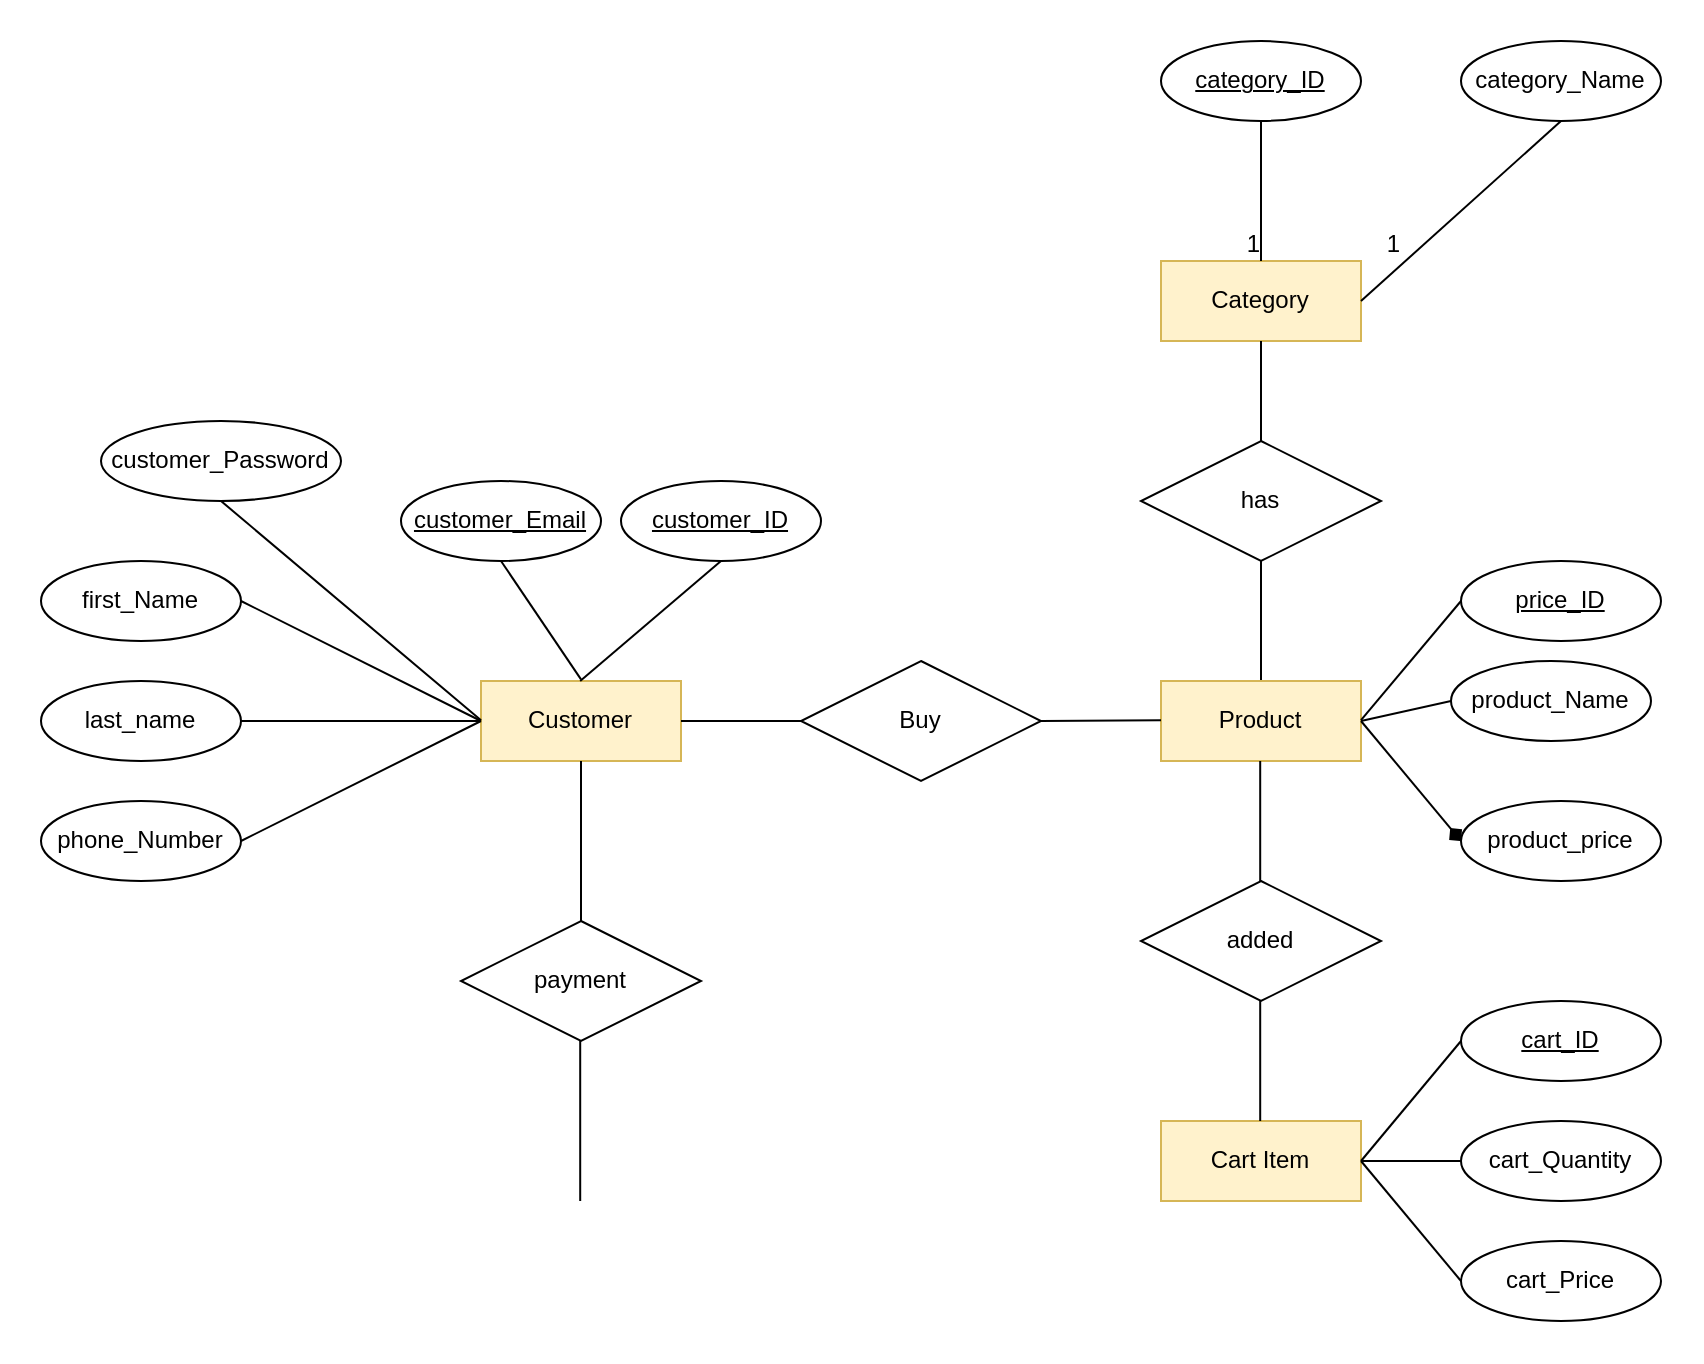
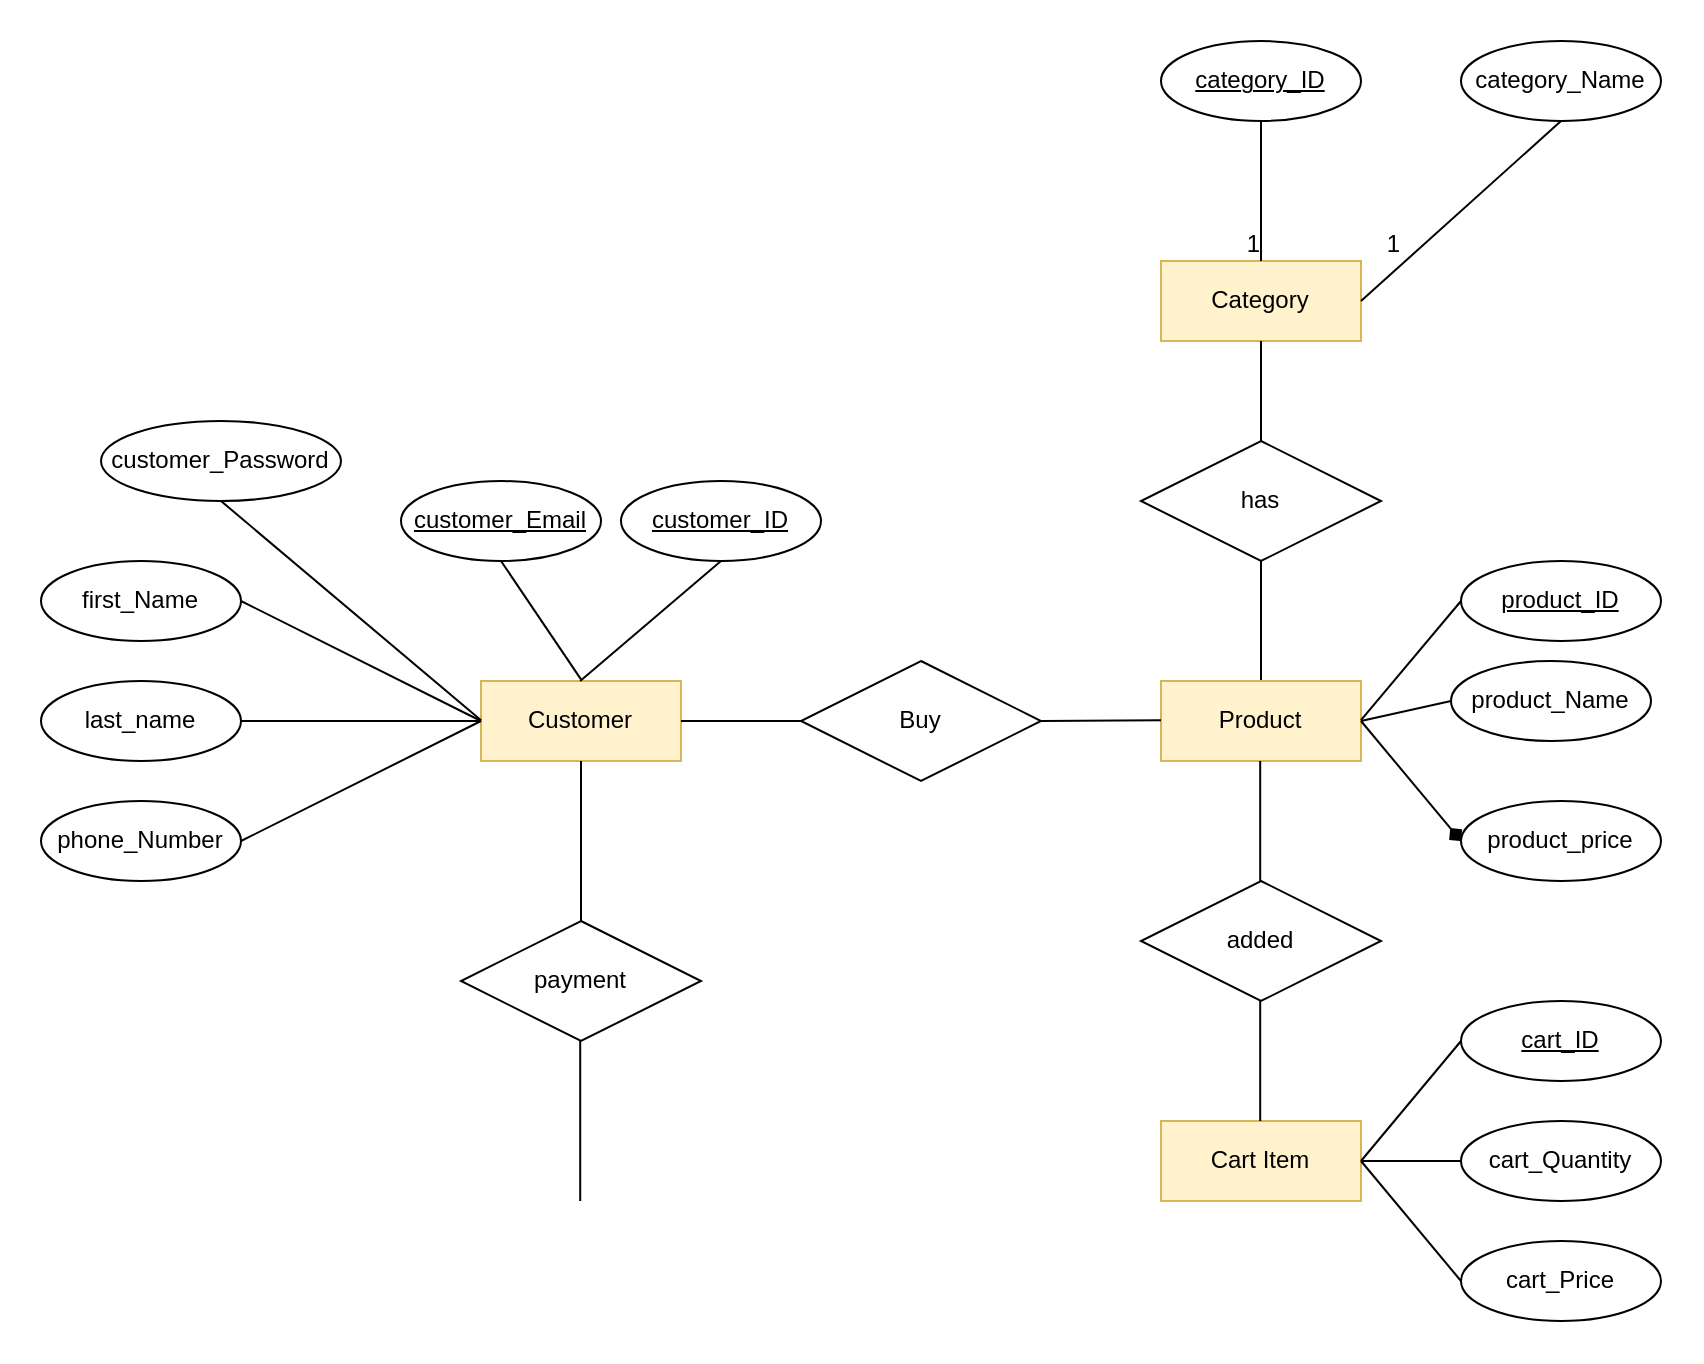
(1561, 601) -> (1561, 601)
